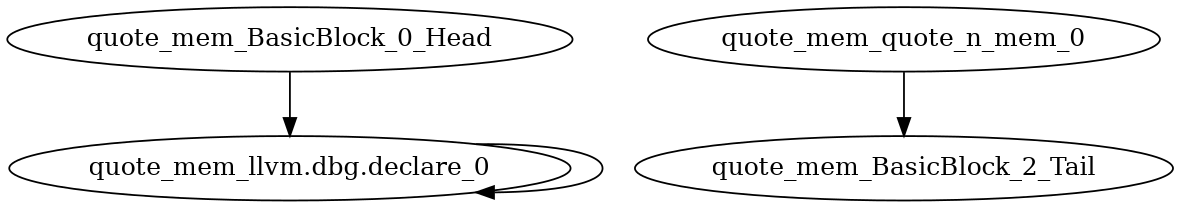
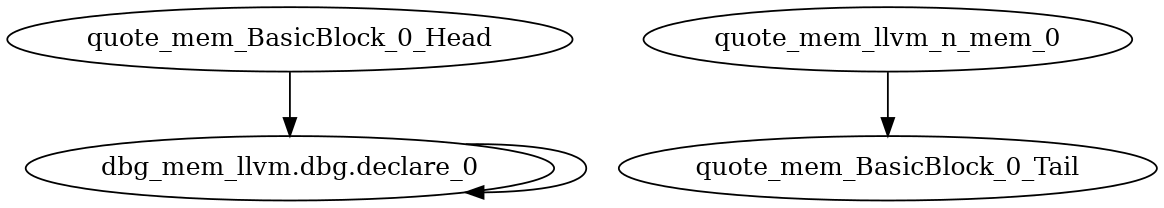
(904, 39) -> (888, 39)
(290, 168) -> (290, 168)
(904, 168) -> (888, 168)
